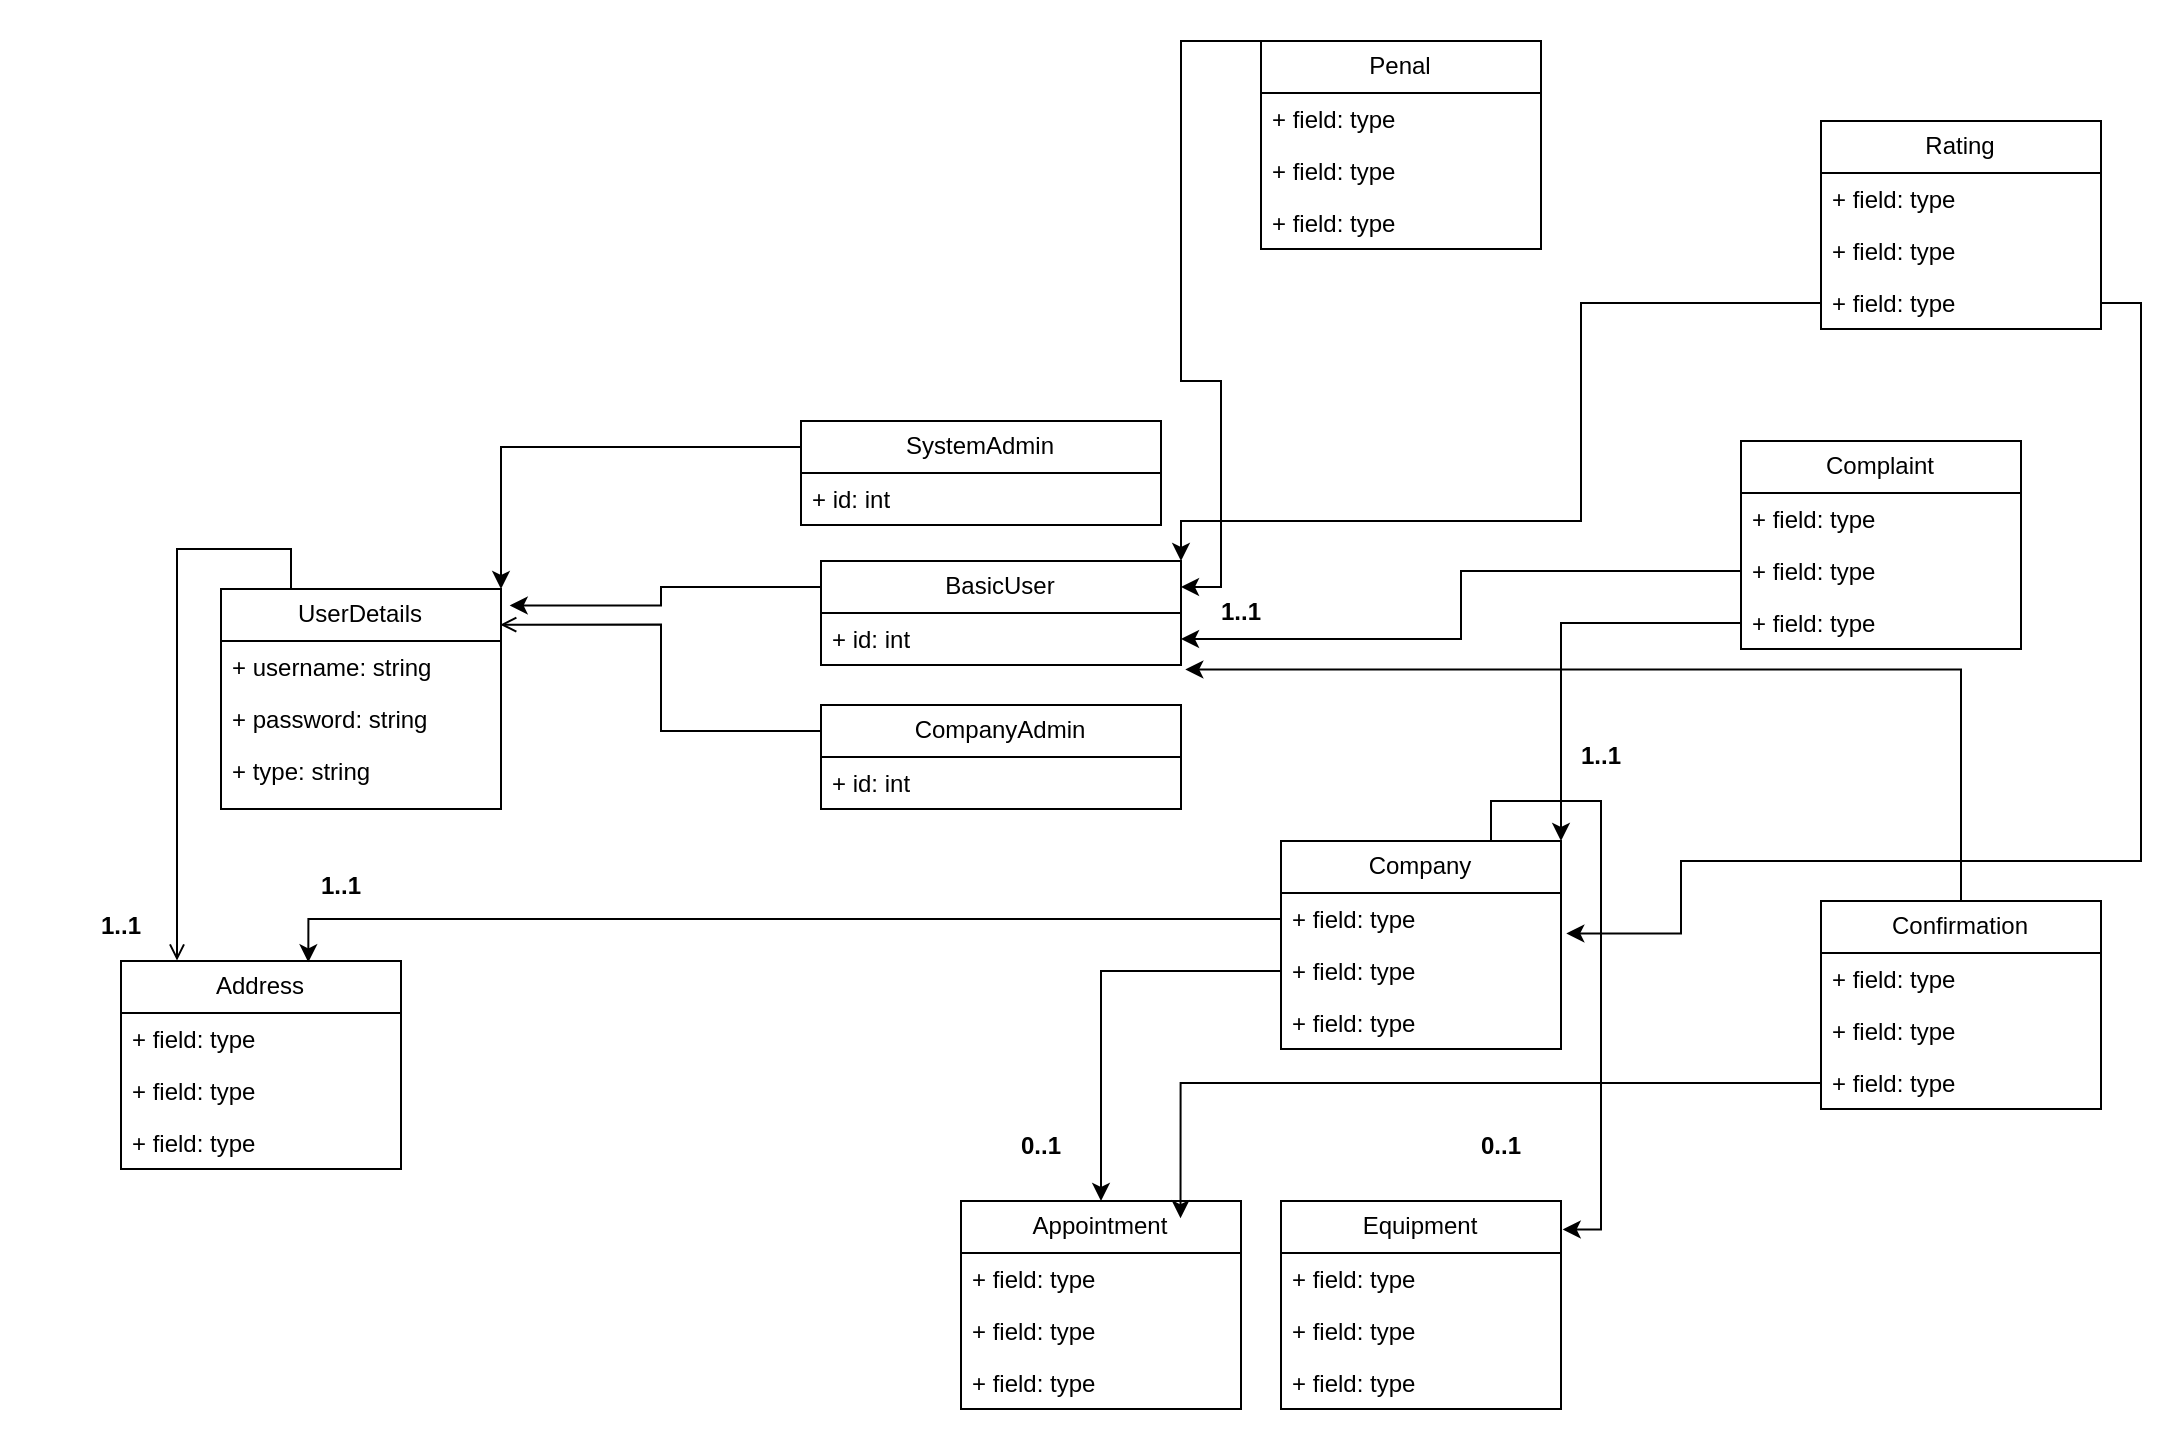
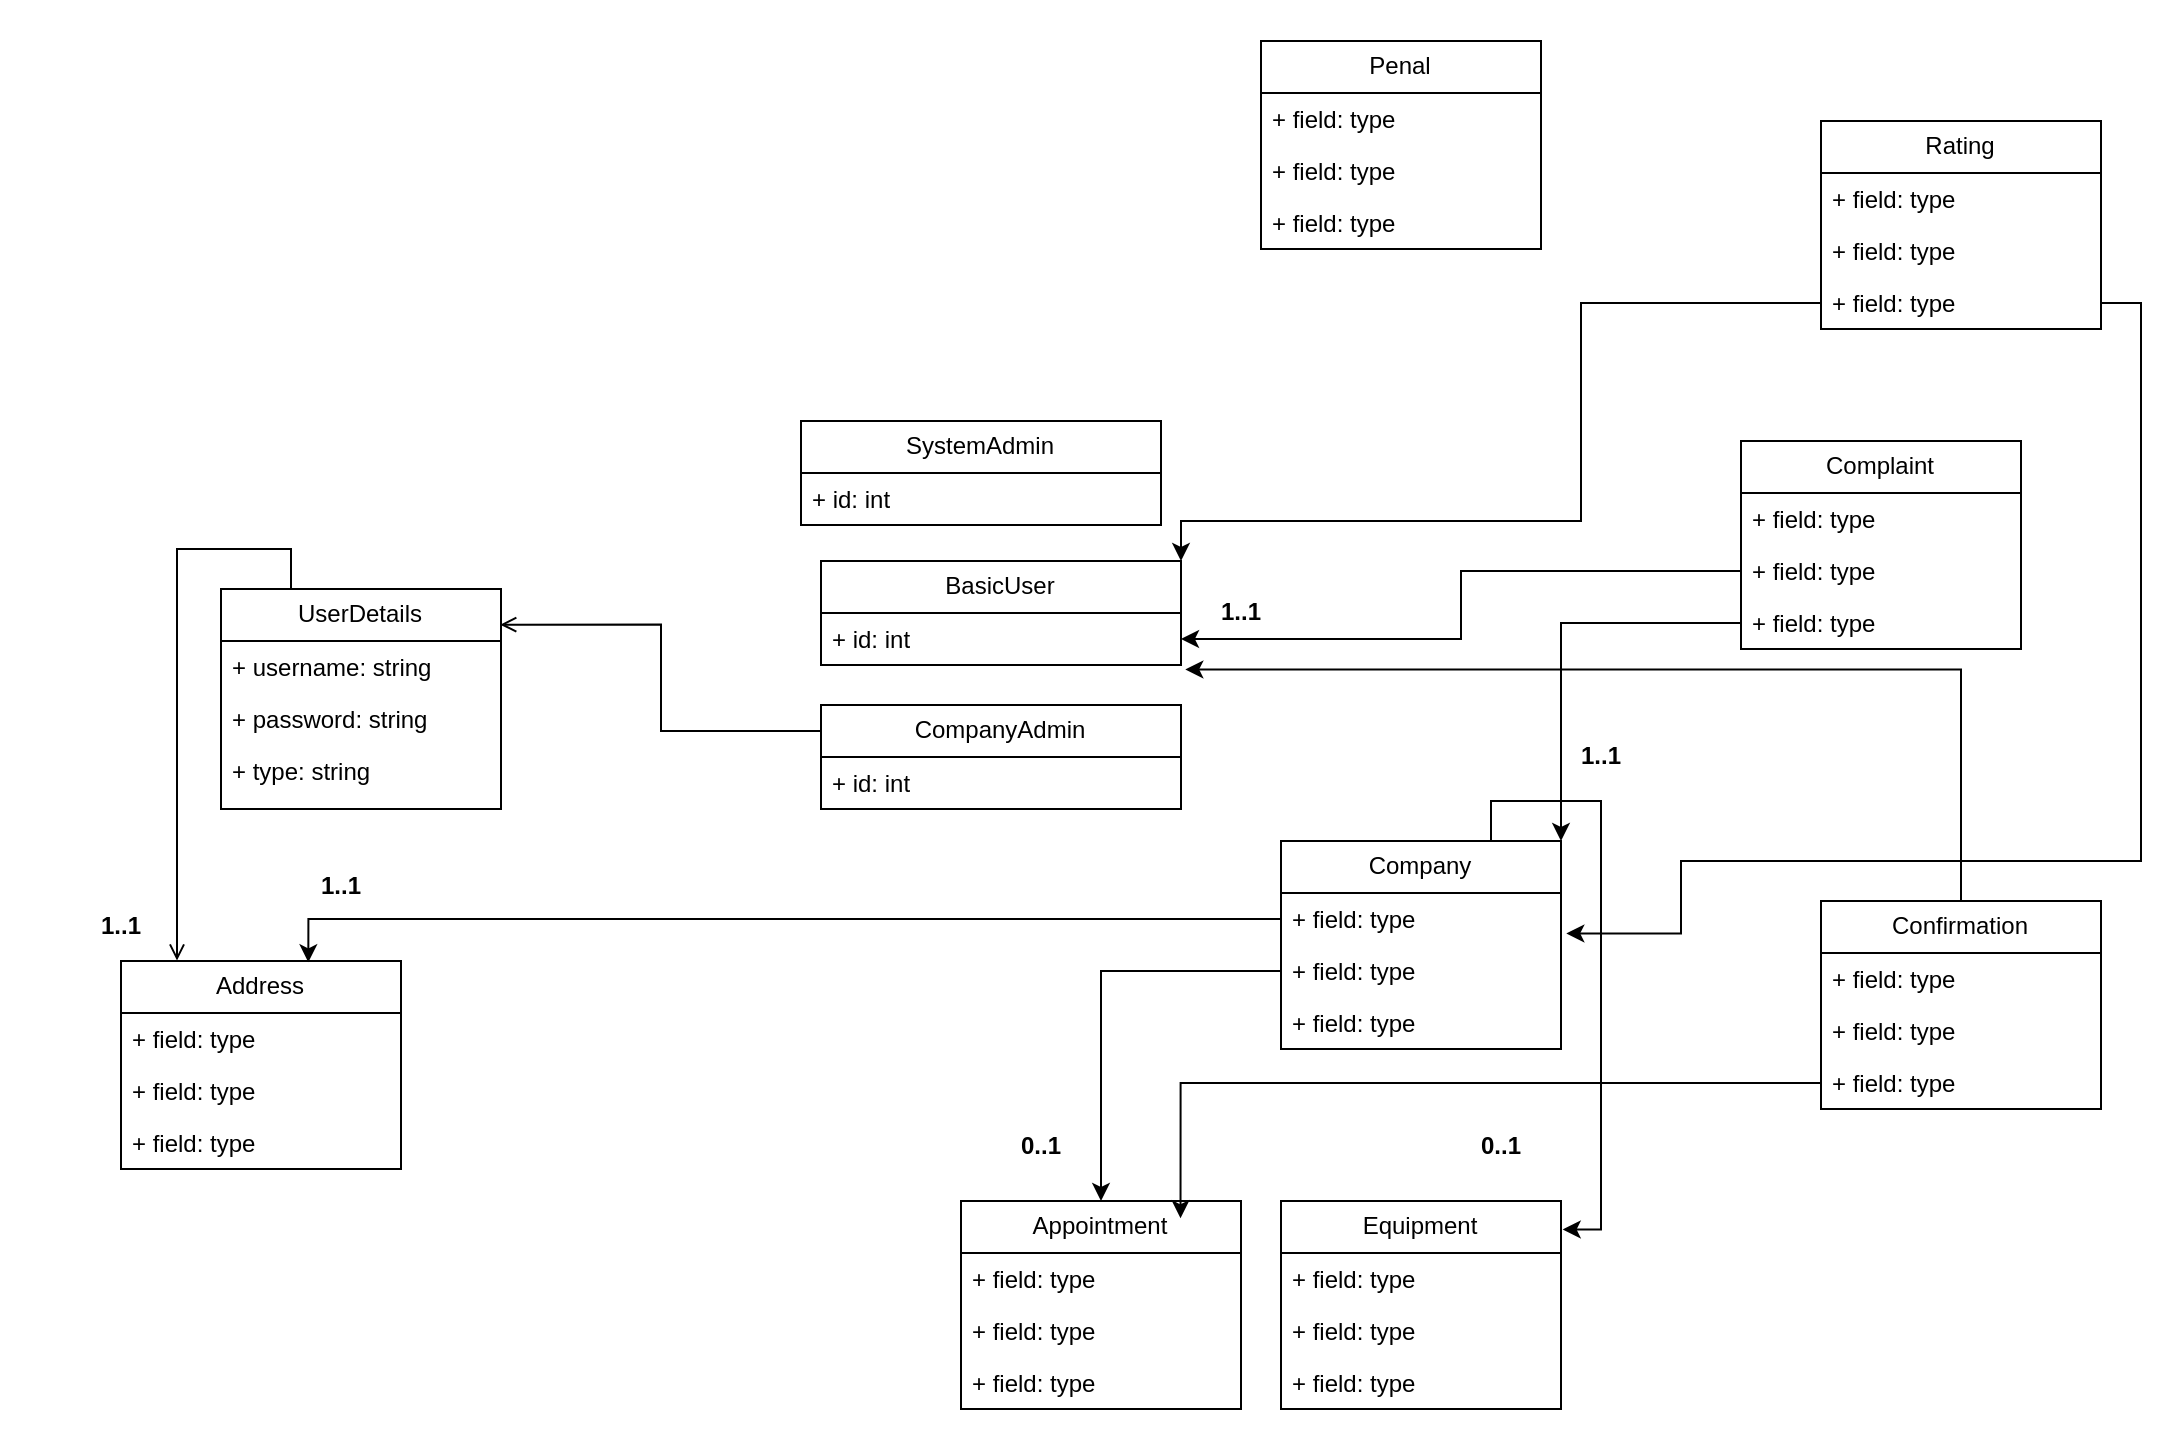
(1181, 309) -> none
(585, 447) -> none
(661, 587) -> none
